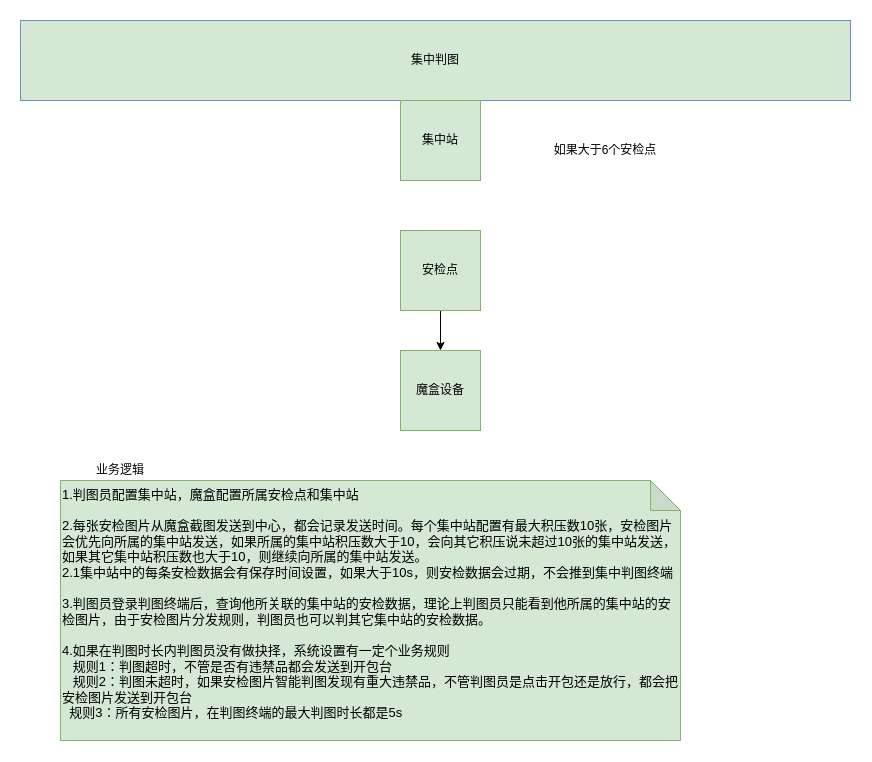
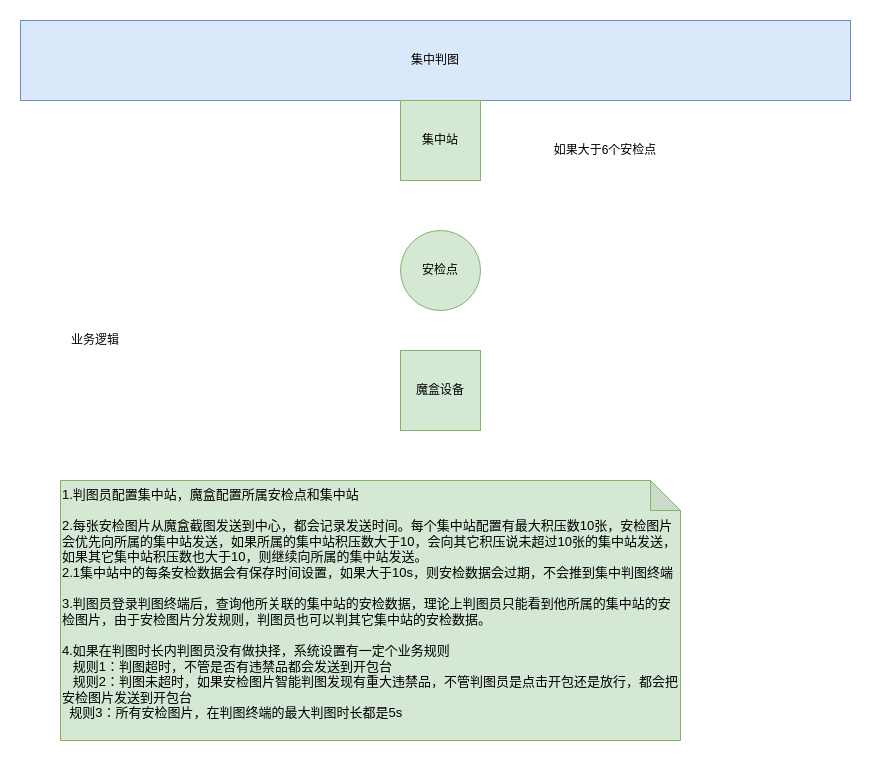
(436, 61) -> (436, 61)
(441, 271) -> (441, 271)
(441, 327) -> none
(121, 471) -> (96, 341)
